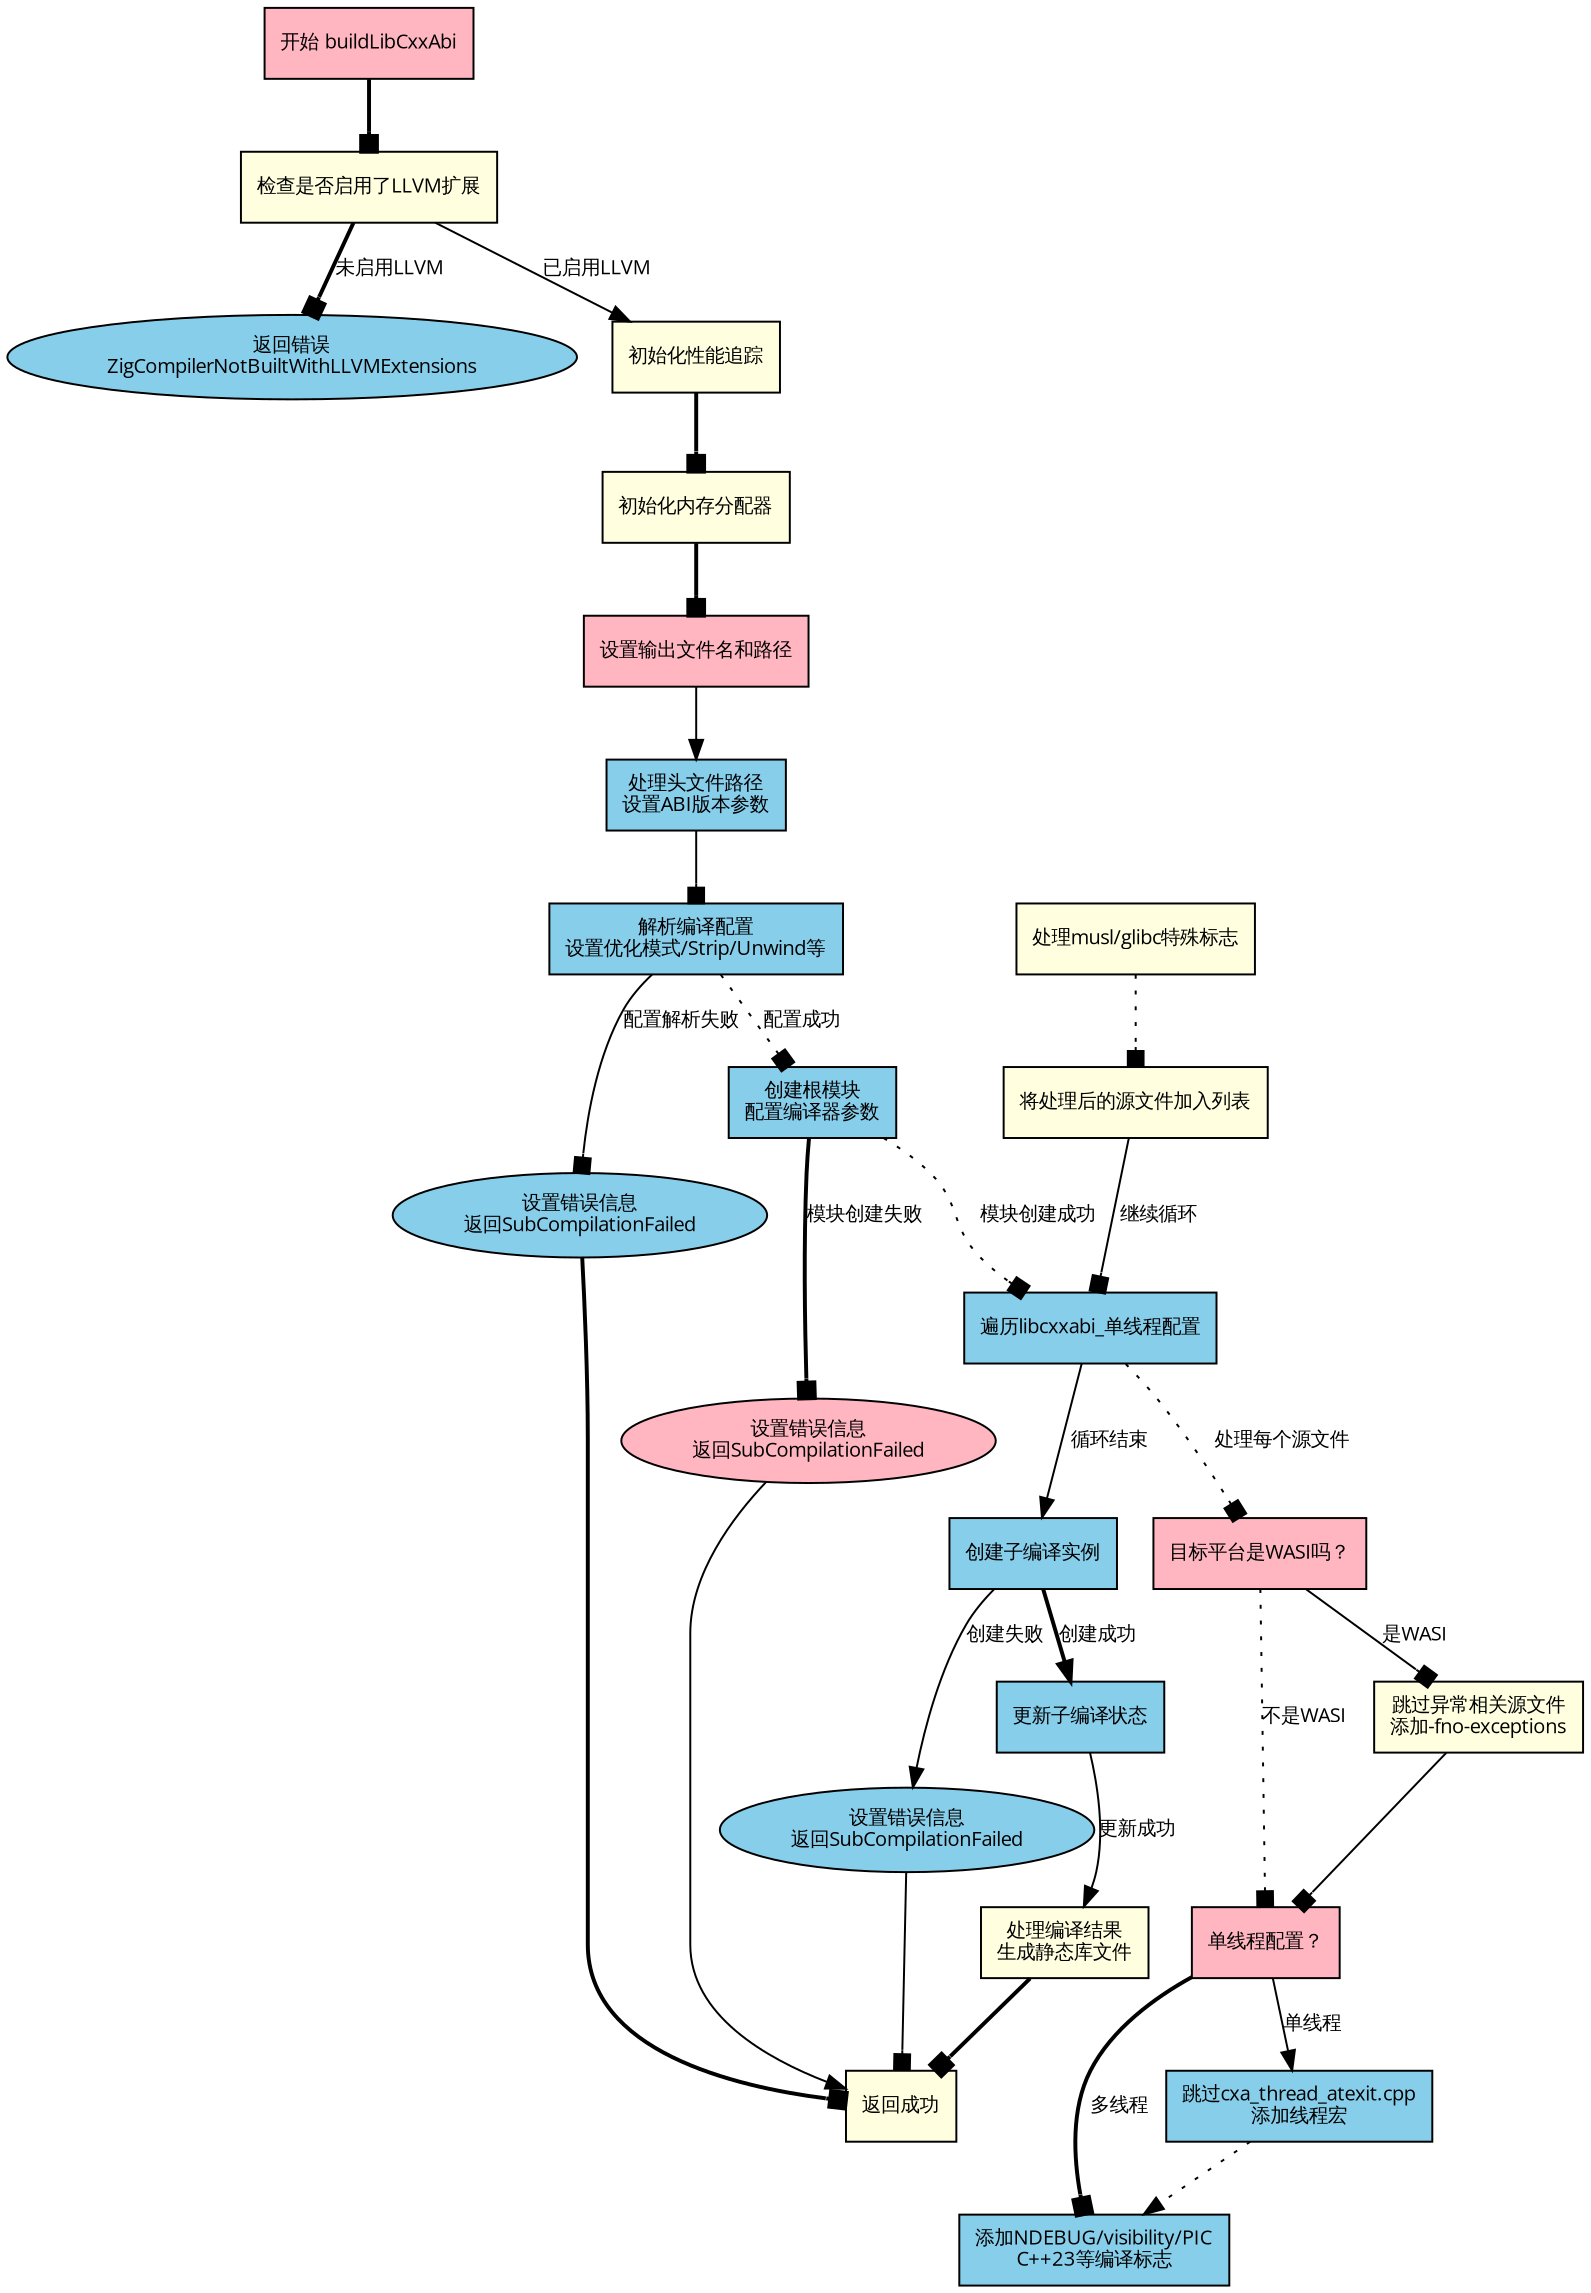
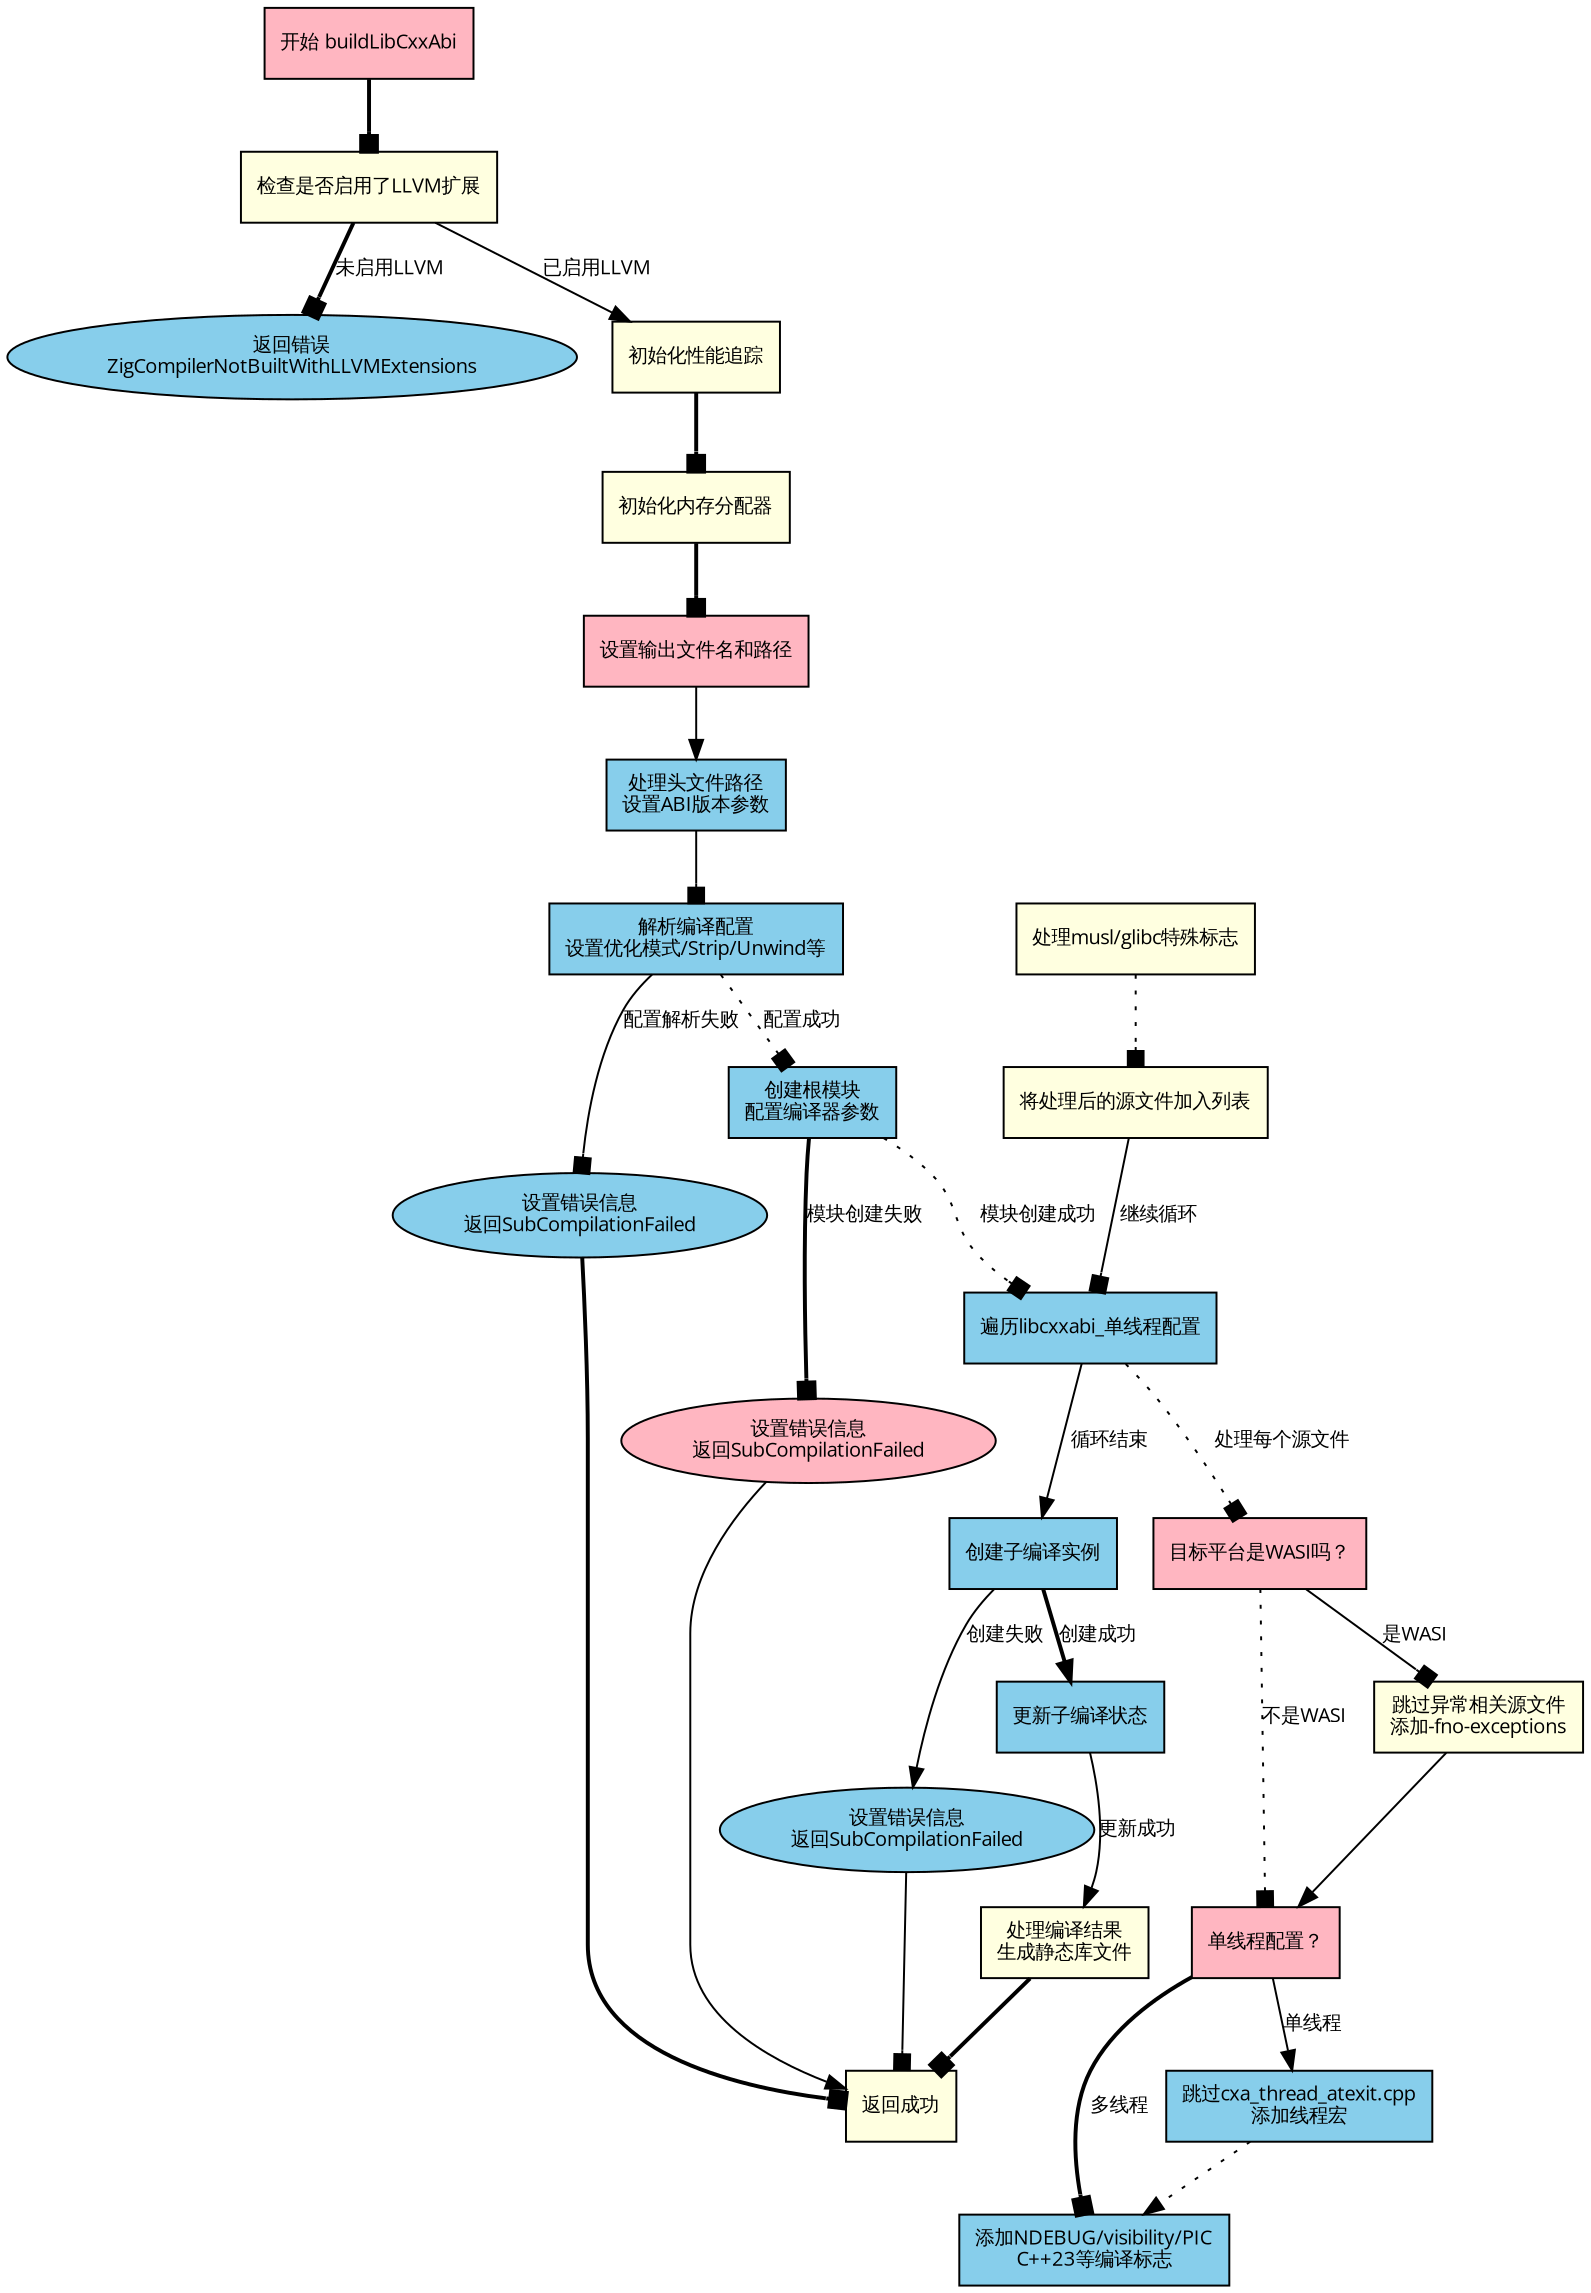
(1379, 1822) -> (1379, 1822)
